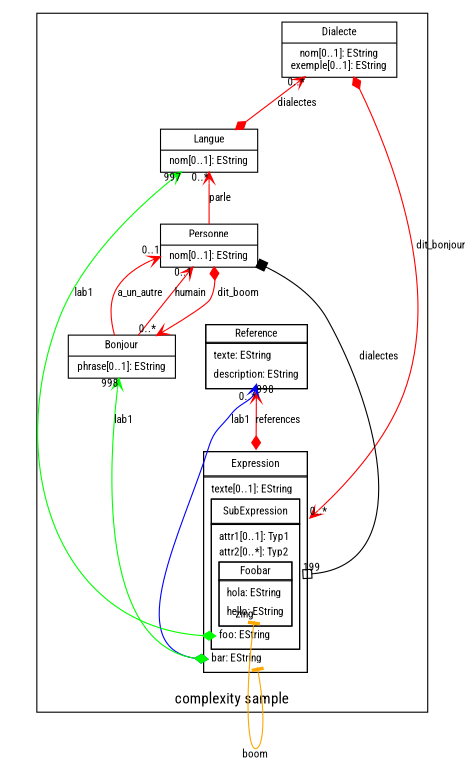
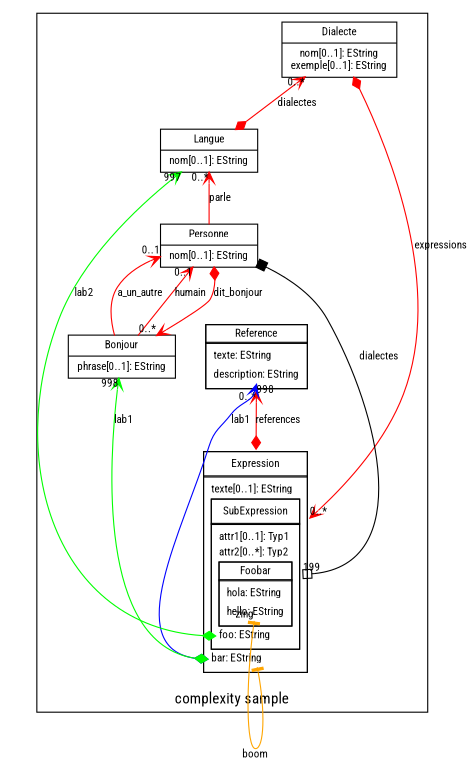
(441, 246) -> (441, 246)
(84, 293) -> (84, 293)
(238, 293) -> (238, 293)
